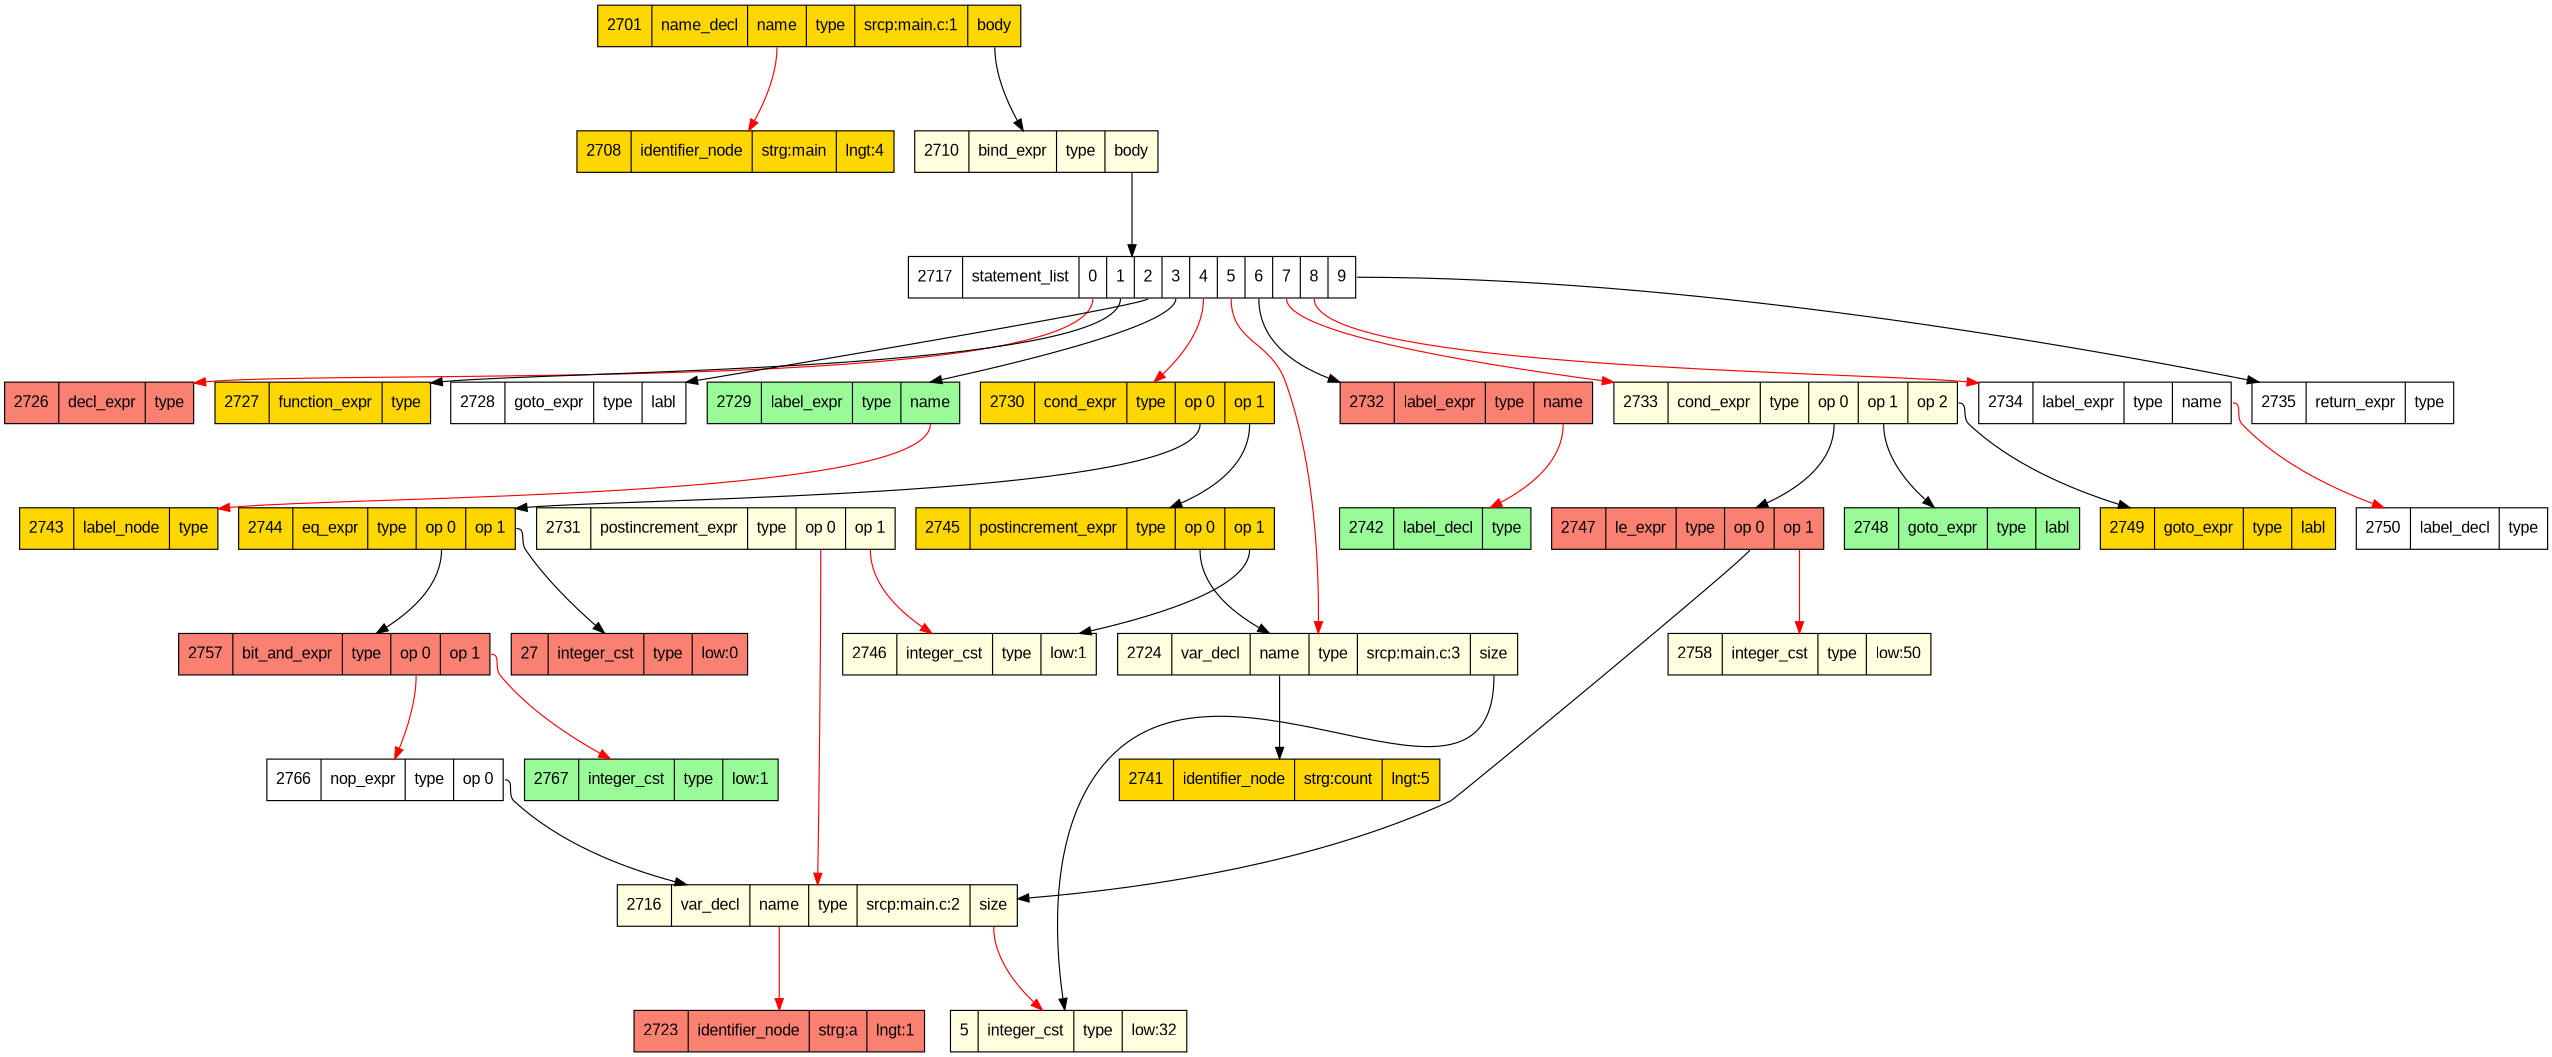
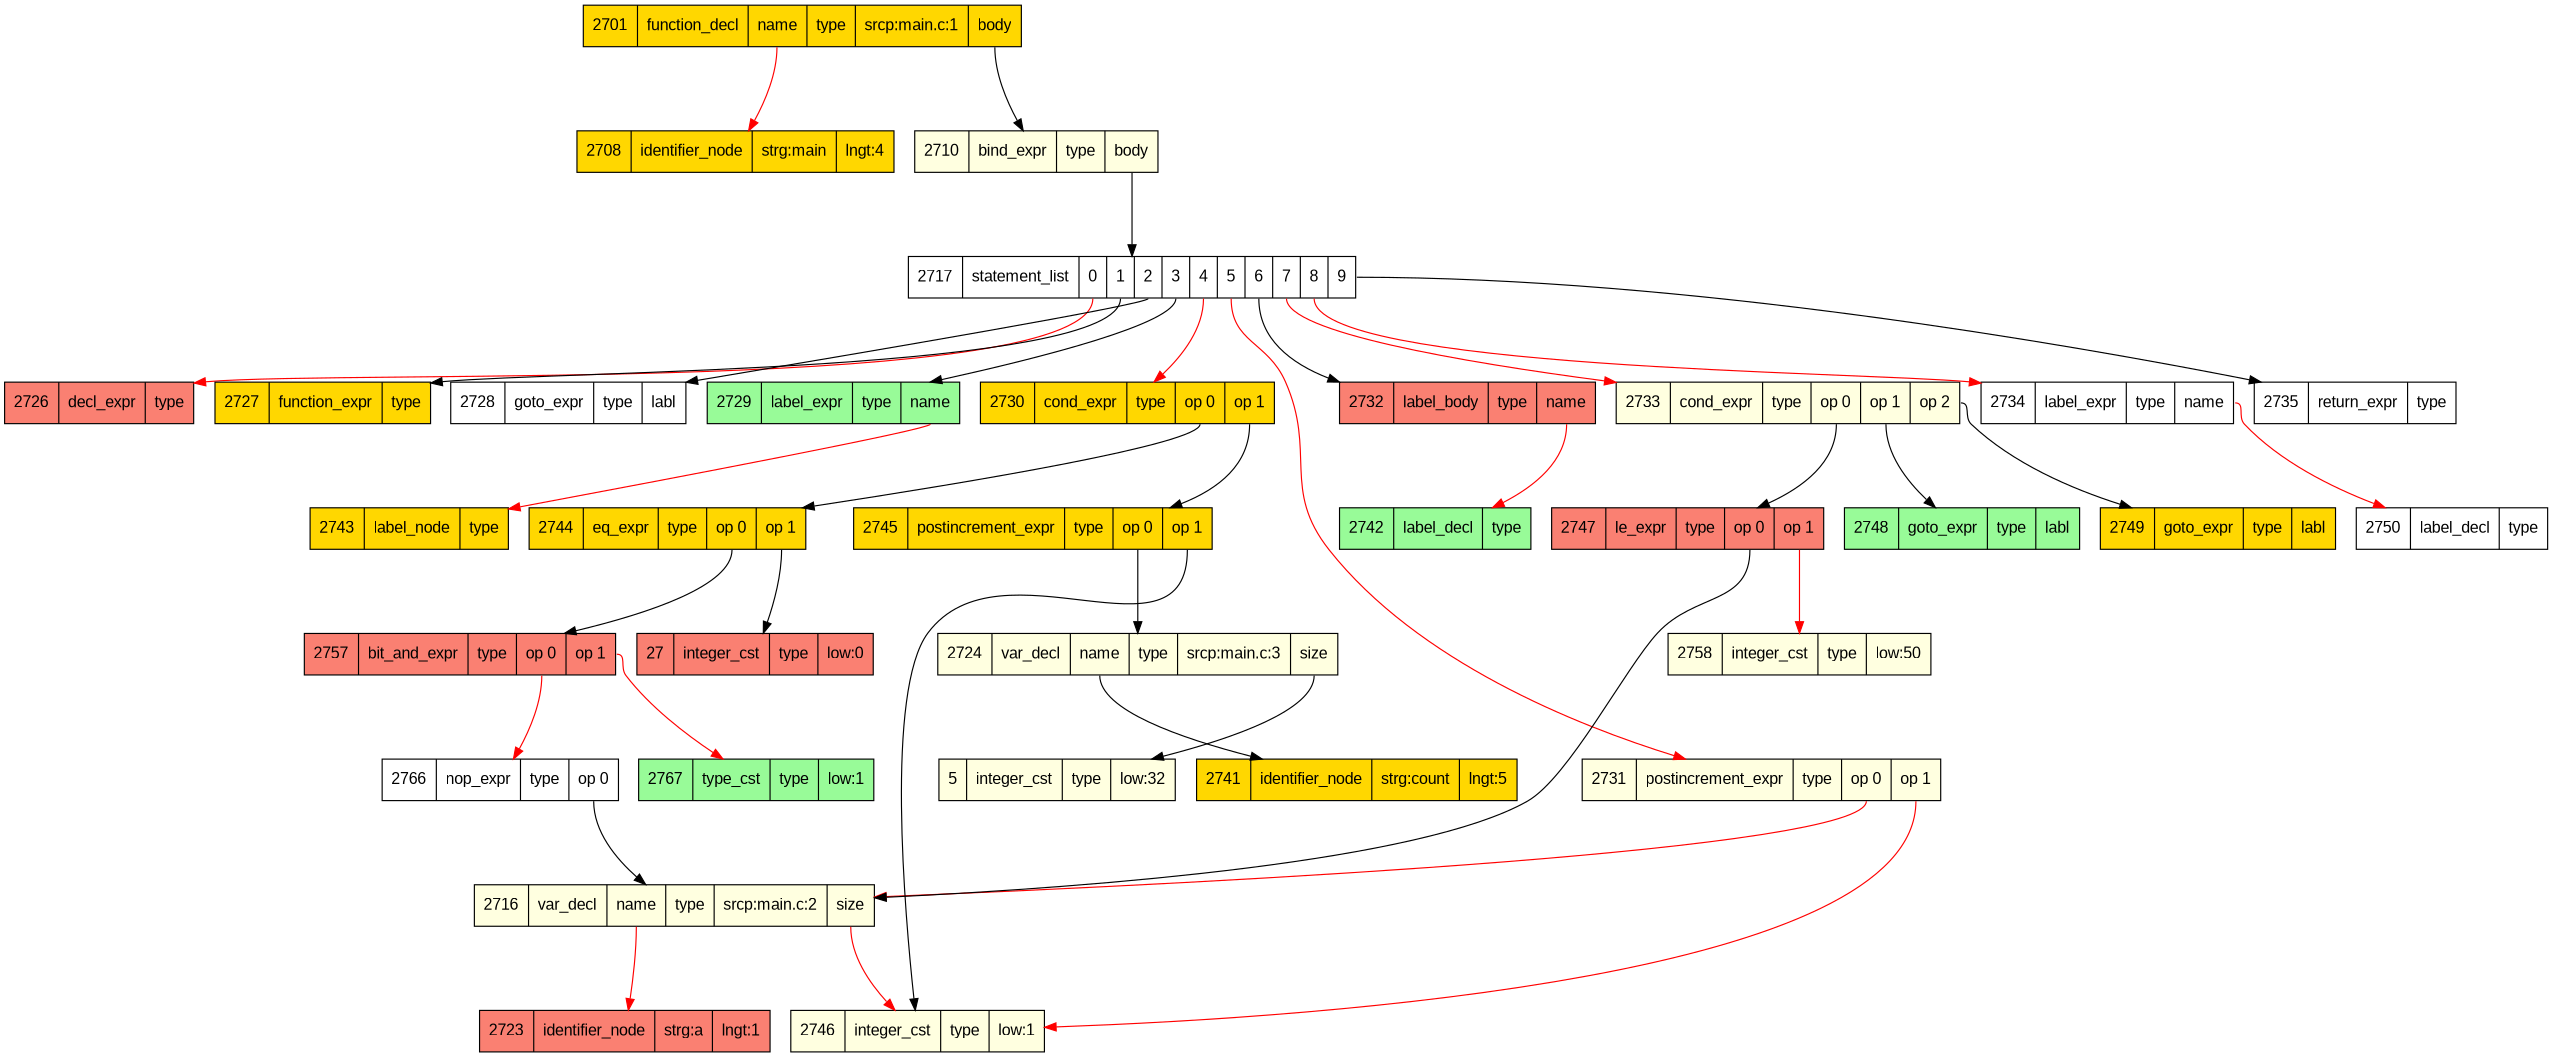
(700, 25) -> (693, 25)
(1440, 402) -> (1441, 402)
(1304, 450) -> (1373, 596)
(627, 779) -> (731, 779)
(1006, 968) -> (862, 967)
